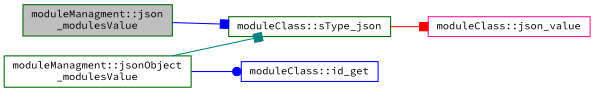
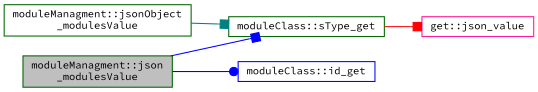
(310, 27) -> (307, 27)
(509, 27) -> (478, 27)
(212, 72) -> (201, 72)
